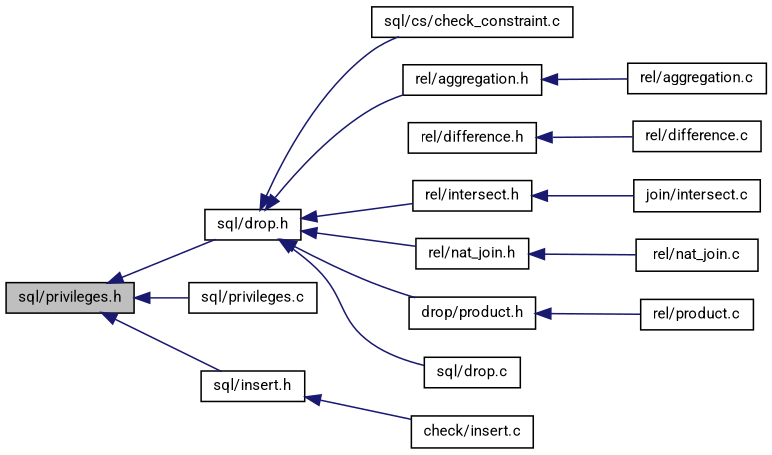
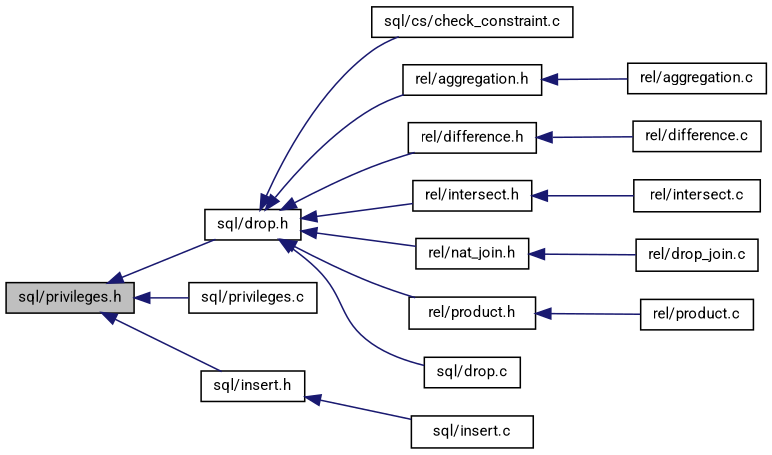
none -> (353, 174)
(697, 196) -> (697, 196)
(697, 255) -> (697, 255)
(472, 313) -> (472, 313)
(472, 432) -> (472, 432)
